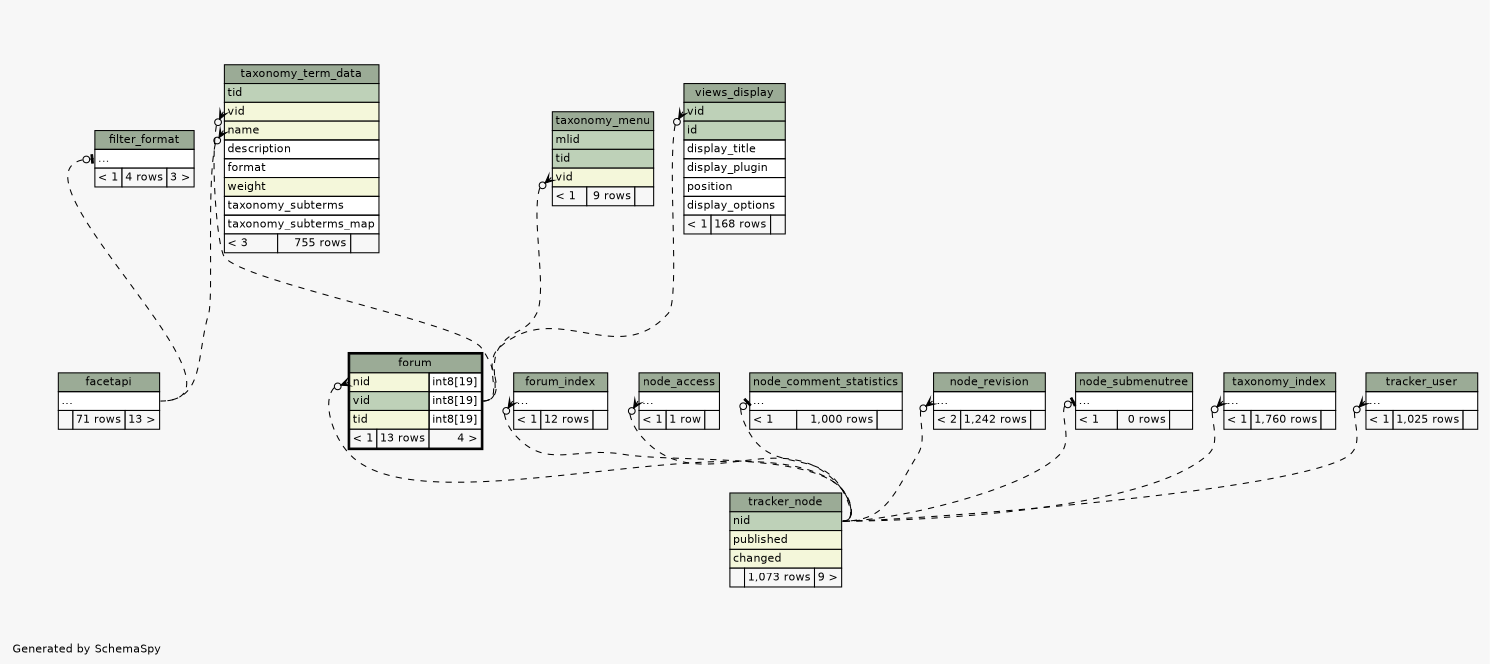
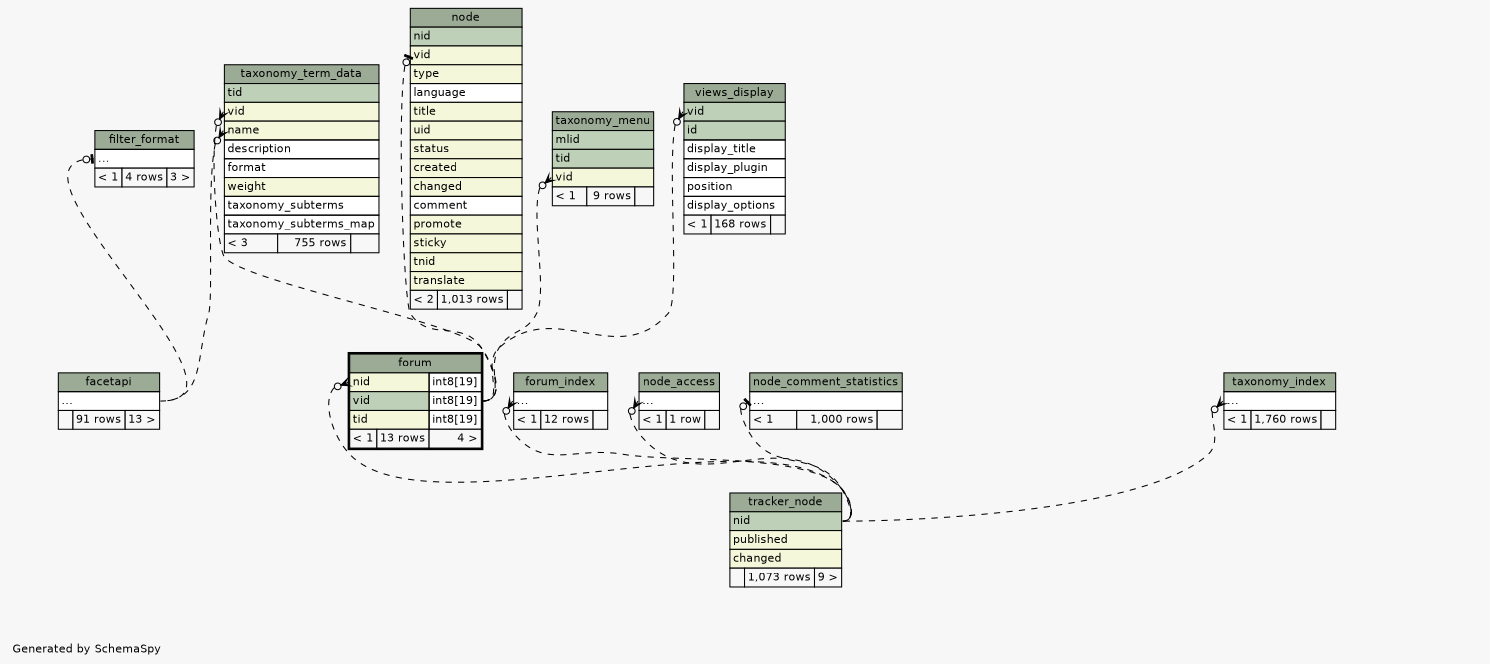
none -> (466, 159)
(989, 401) -> none
(1134, 401) -> none
(1421, 401) -> none
(99, 419) -> (99, 419)
